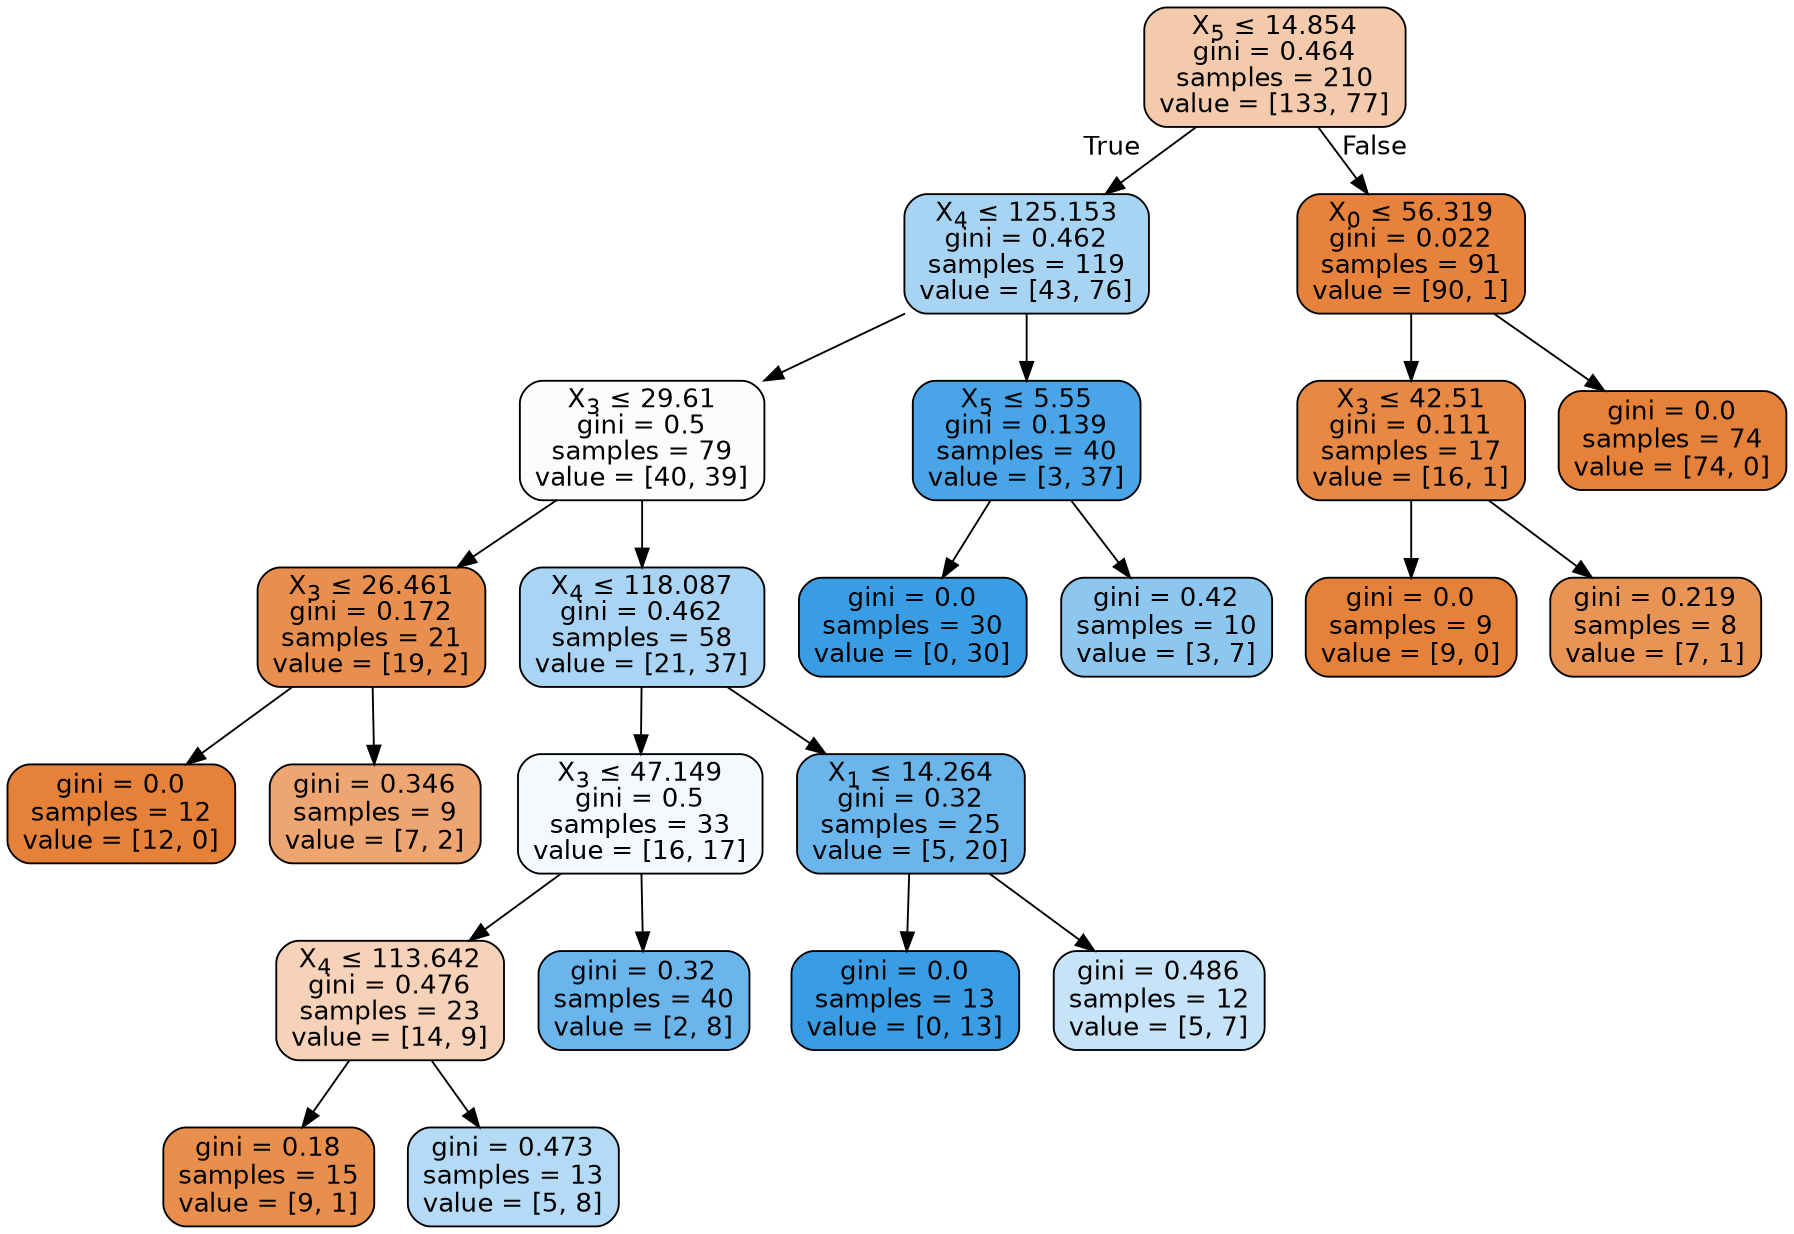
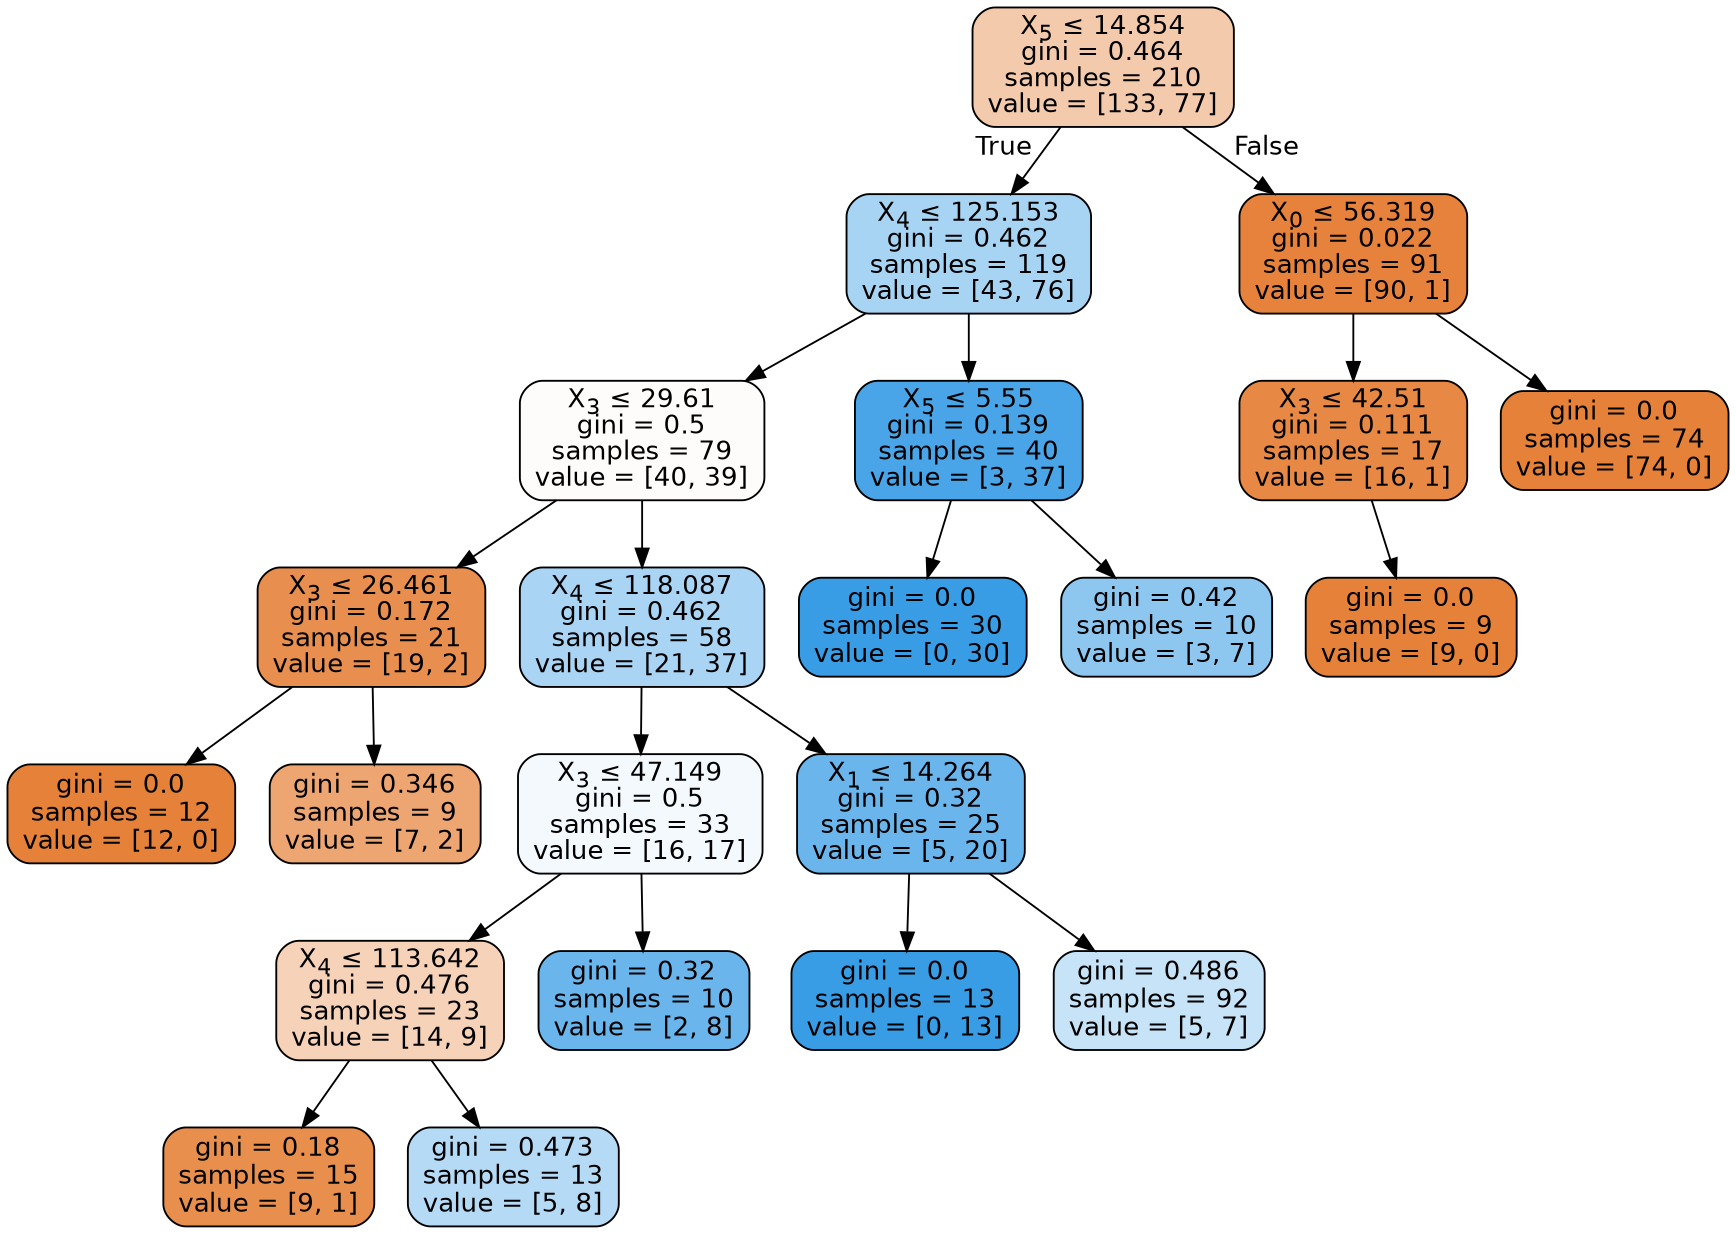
(1656, 627) -> none
(644, 1000) -> (644, 1000)
(1159, 1000) -> (1159, 1000)
